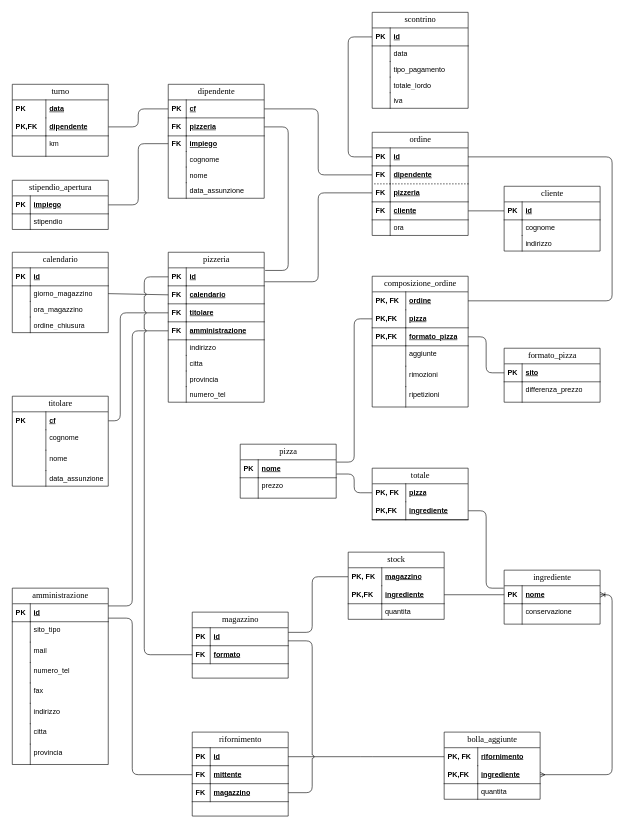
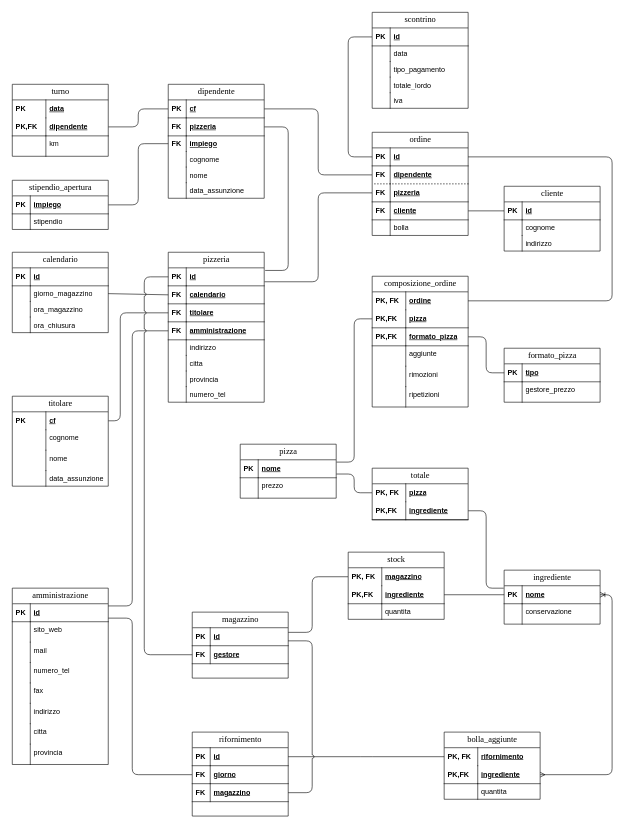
(400, 228) -> (402, 228)
(62, 326) -> (57, 326)
(533, 373) -> (533, 373)
(559, 390) -> (554, 390)
(50, 630) -> (49, 630)
(228, 655) -> (228, 655)
(229, 775) -> (225, 775)
